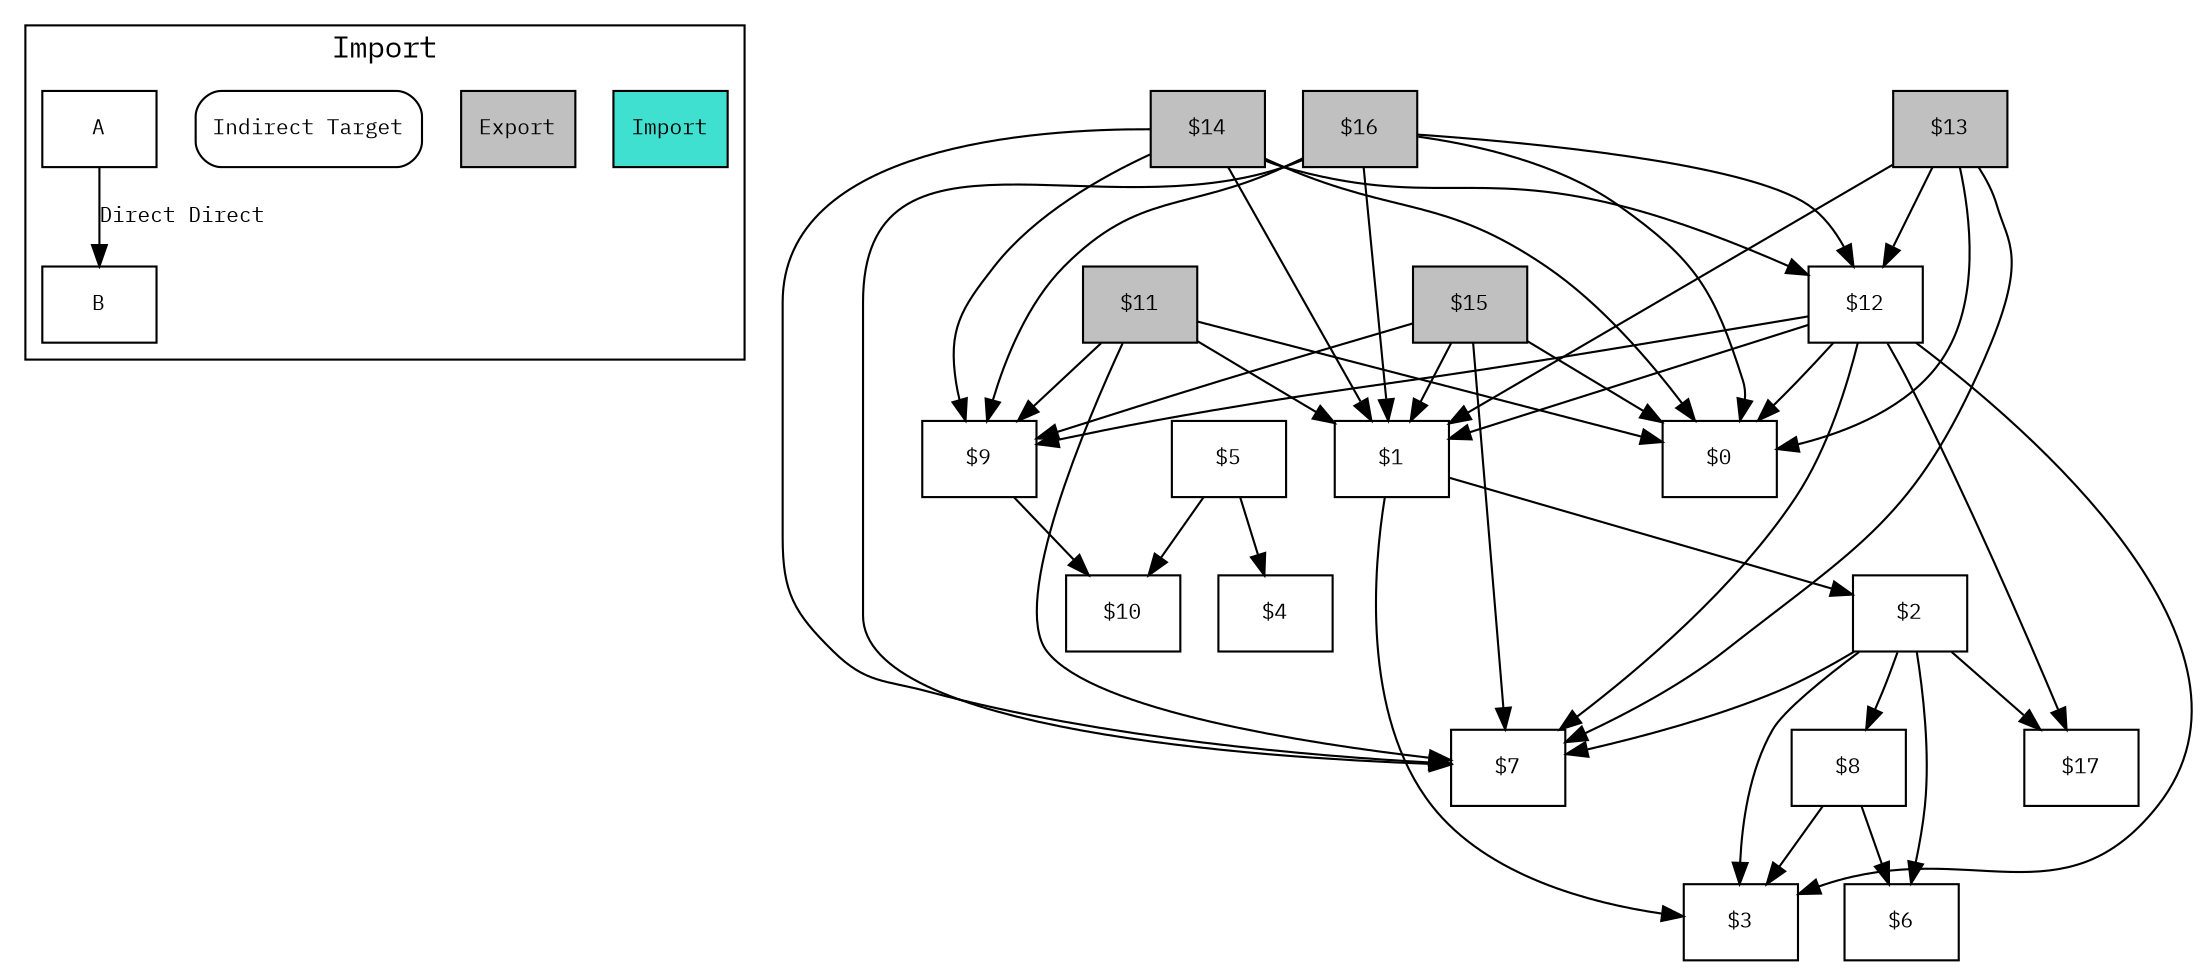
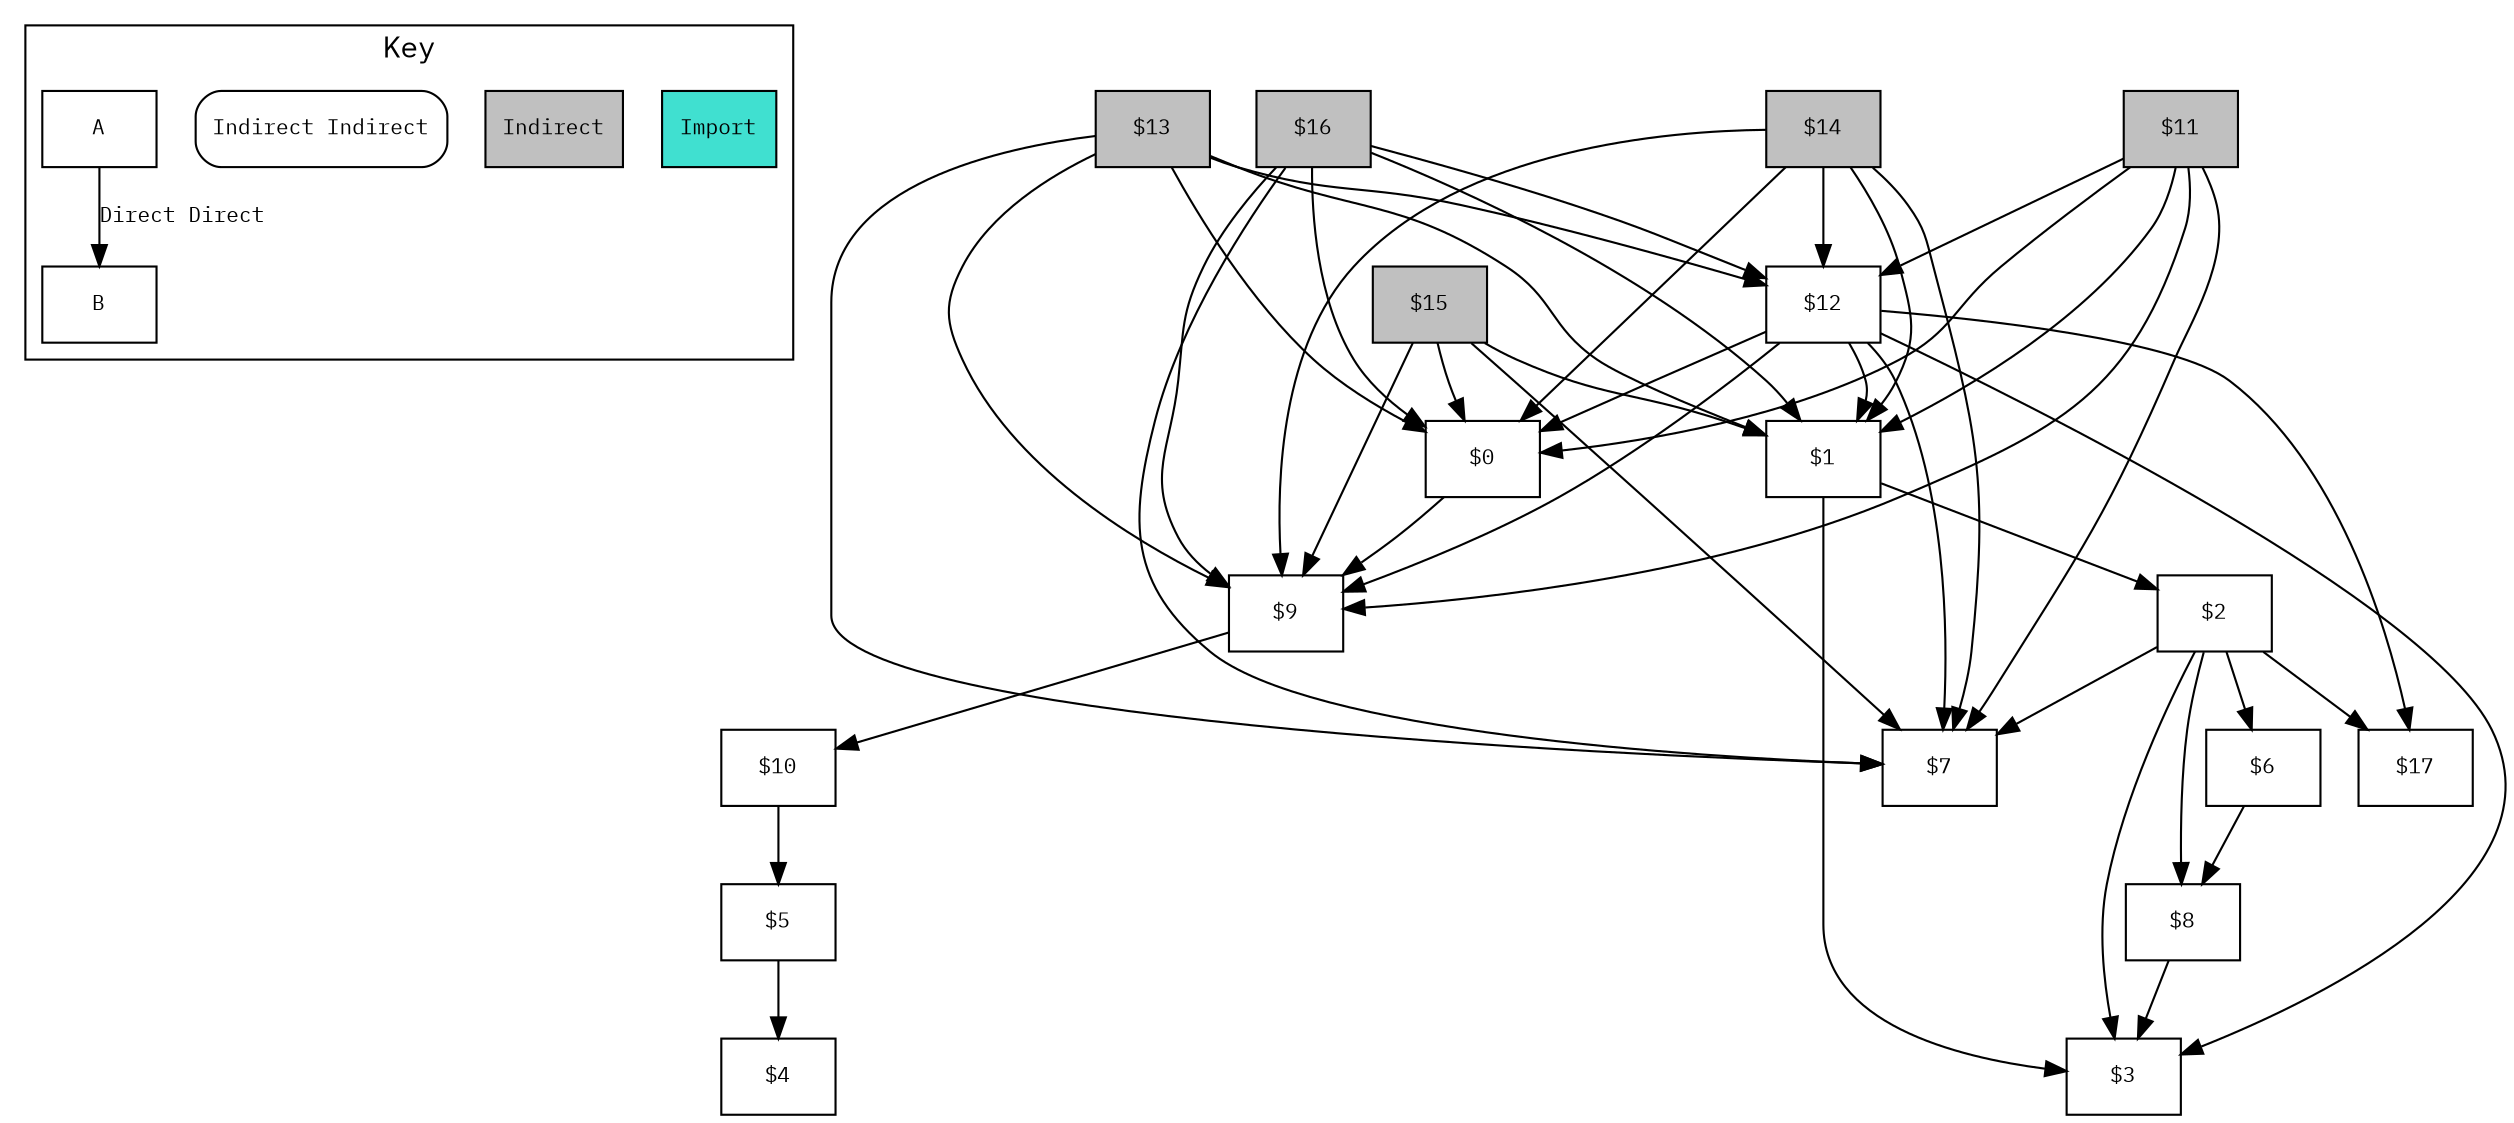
(385, 50) -> (409, 50)
(309, 129) -> (322, 129)
(518, 129) -> (554, 129)
none -> (2012, 212)
none -> (977, 386)
(1182, 528) -> (778, 835)
none -> (1404, 531)
(1872, 835) -> (2228, 836)
